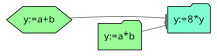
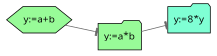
(117, 16) -> (80, 28)
